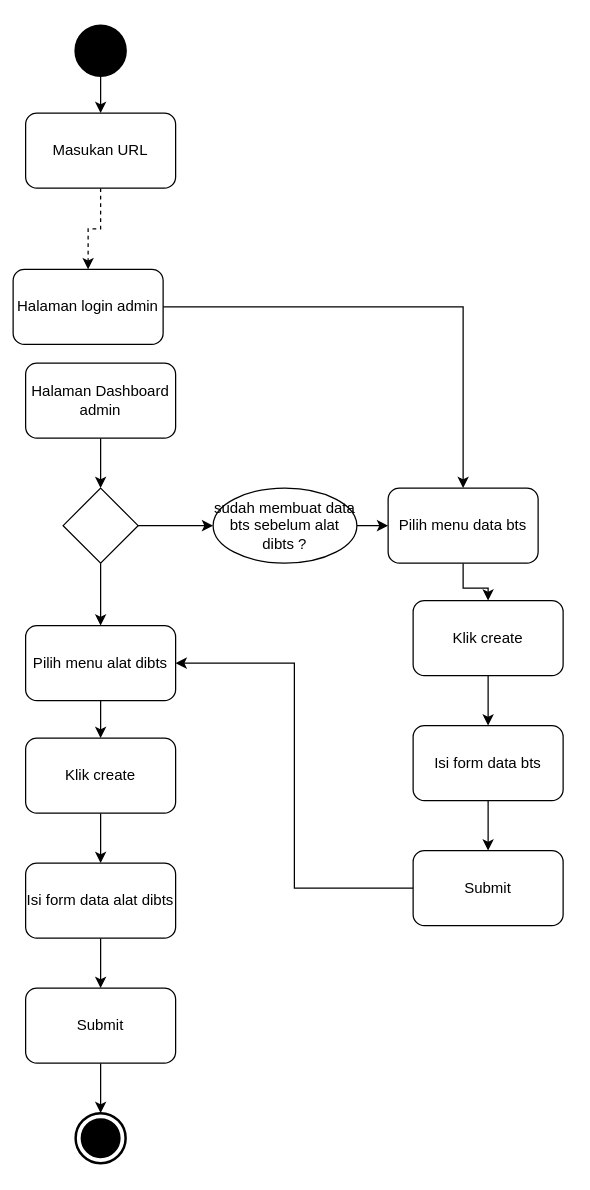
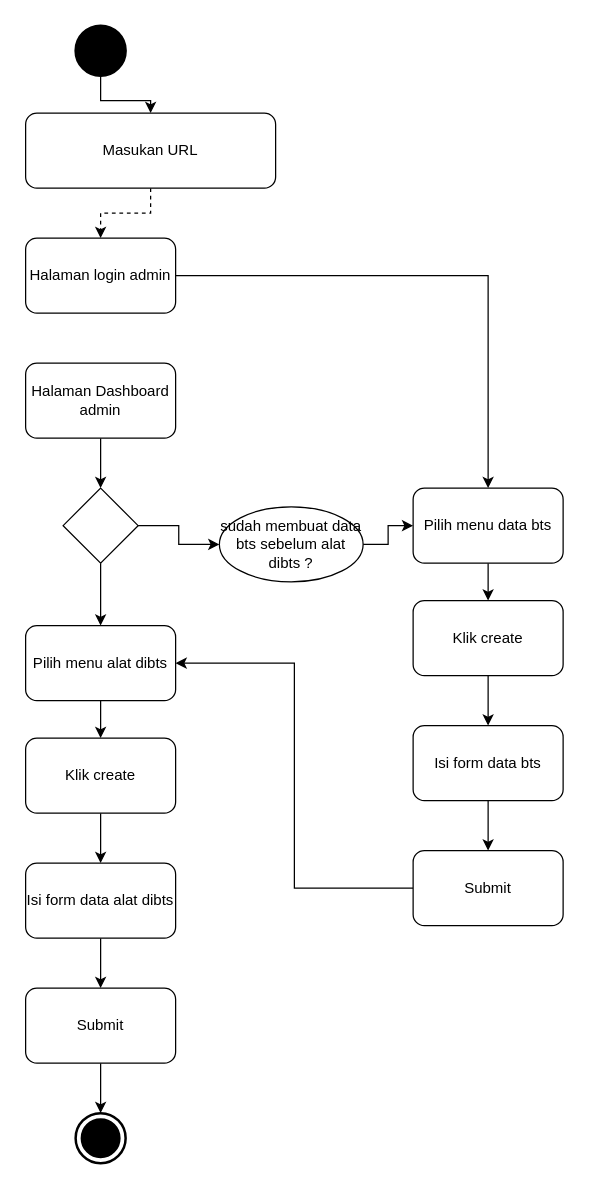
(101, 151) -> (151, 151)
(88, 307) -> (101, 276)
(285, 526) -> (291, 544)
(463, 526) -> (488, 526)
